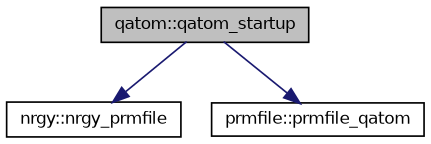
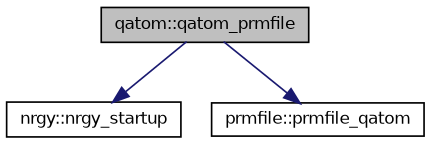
(205, 25) -> (205, 25)
(94, 120) -> (94, 120)
